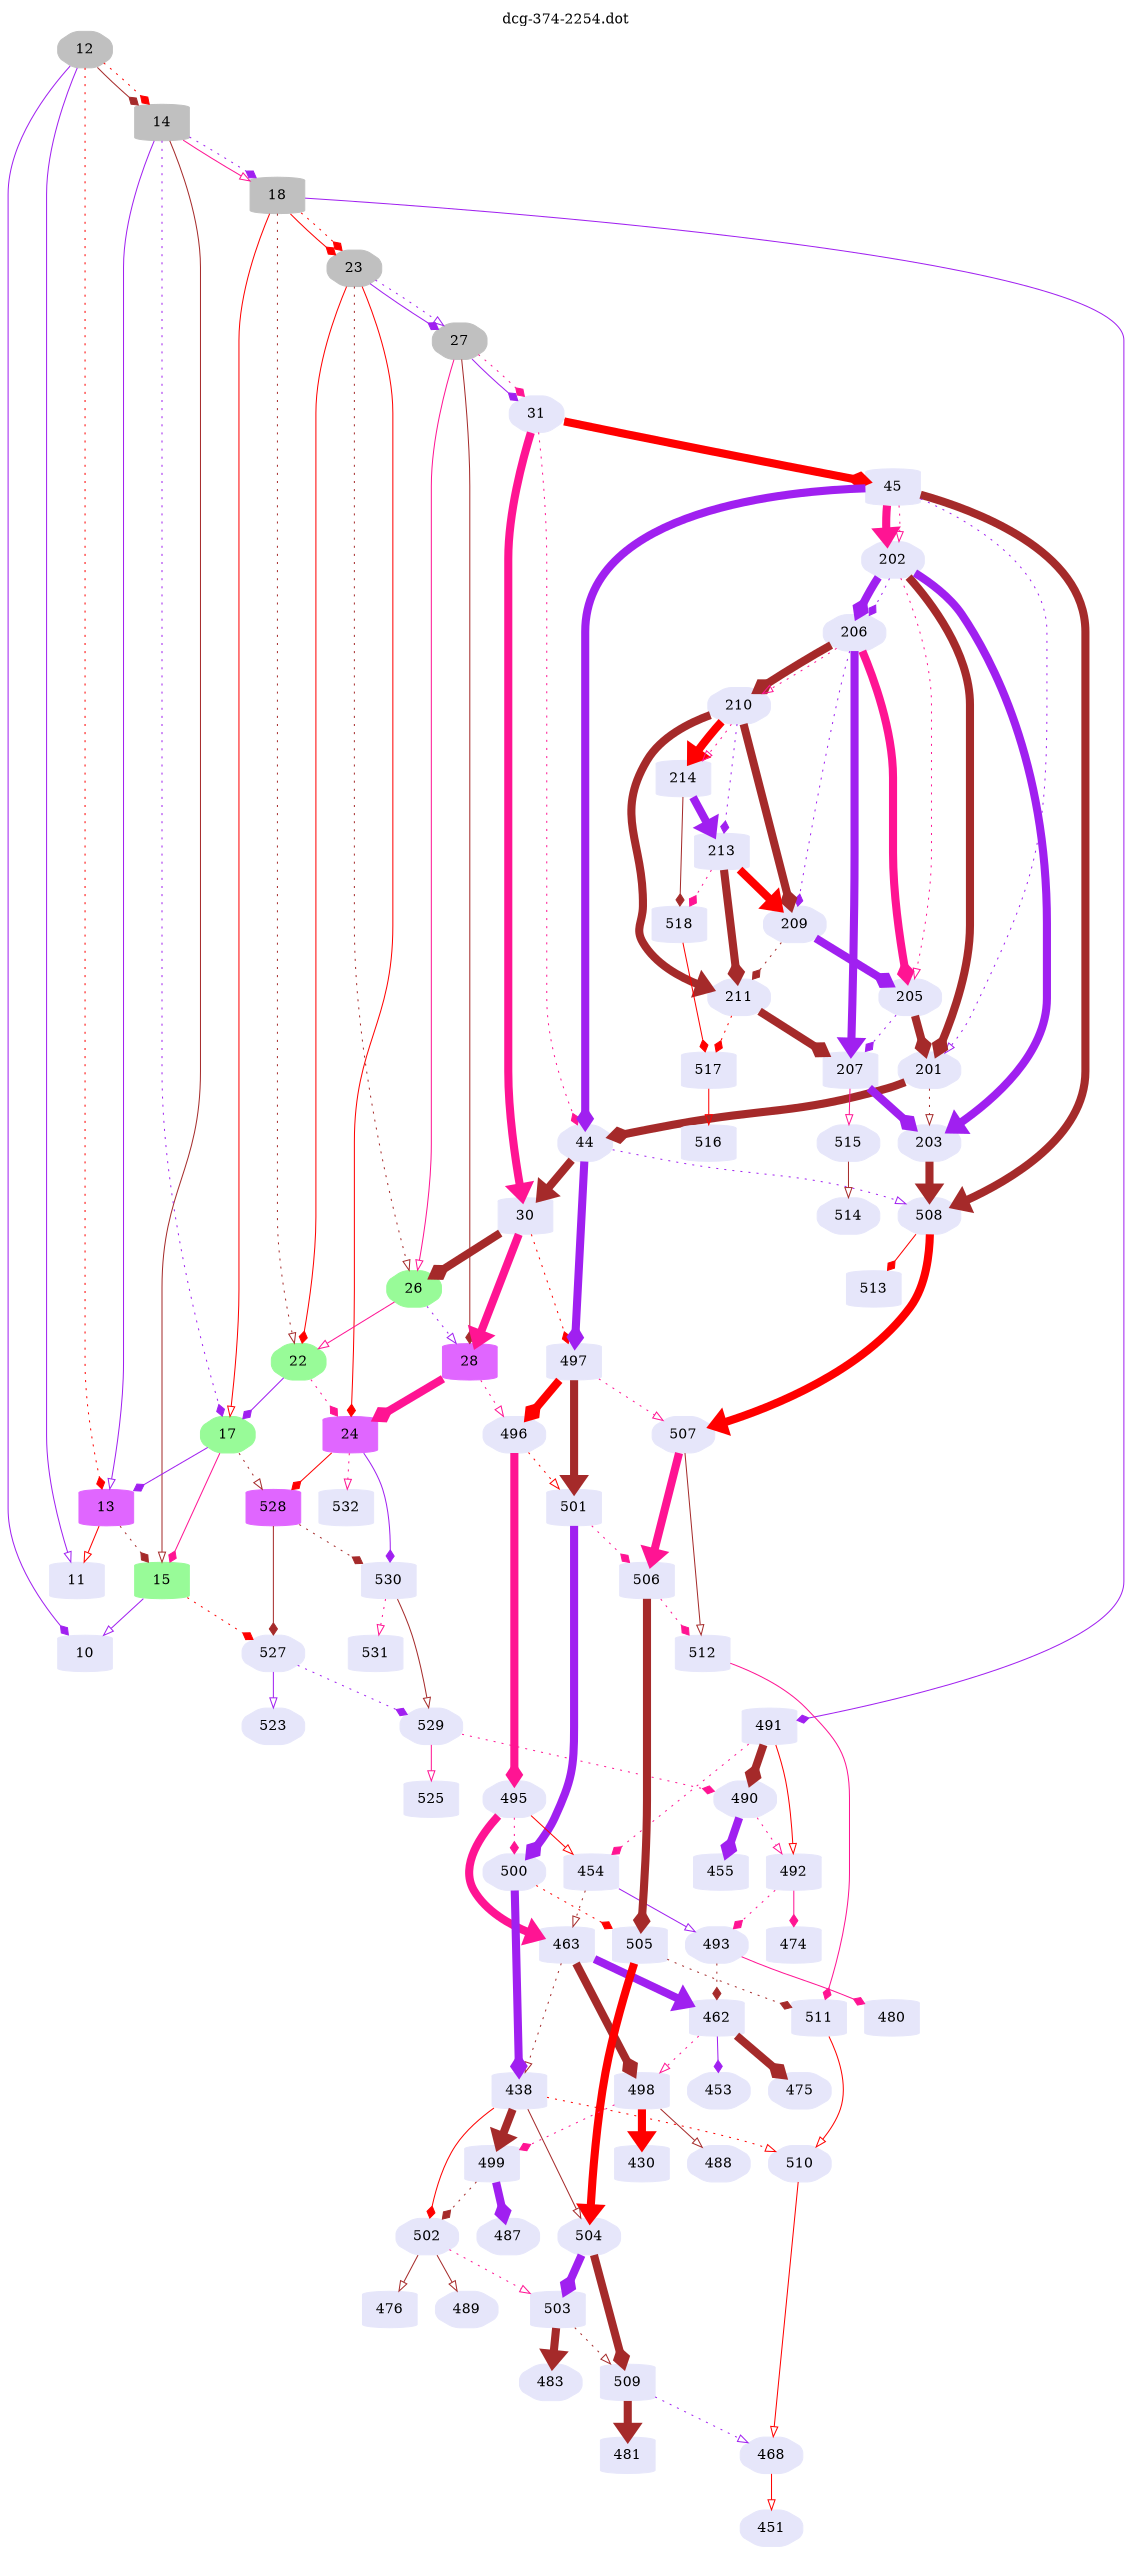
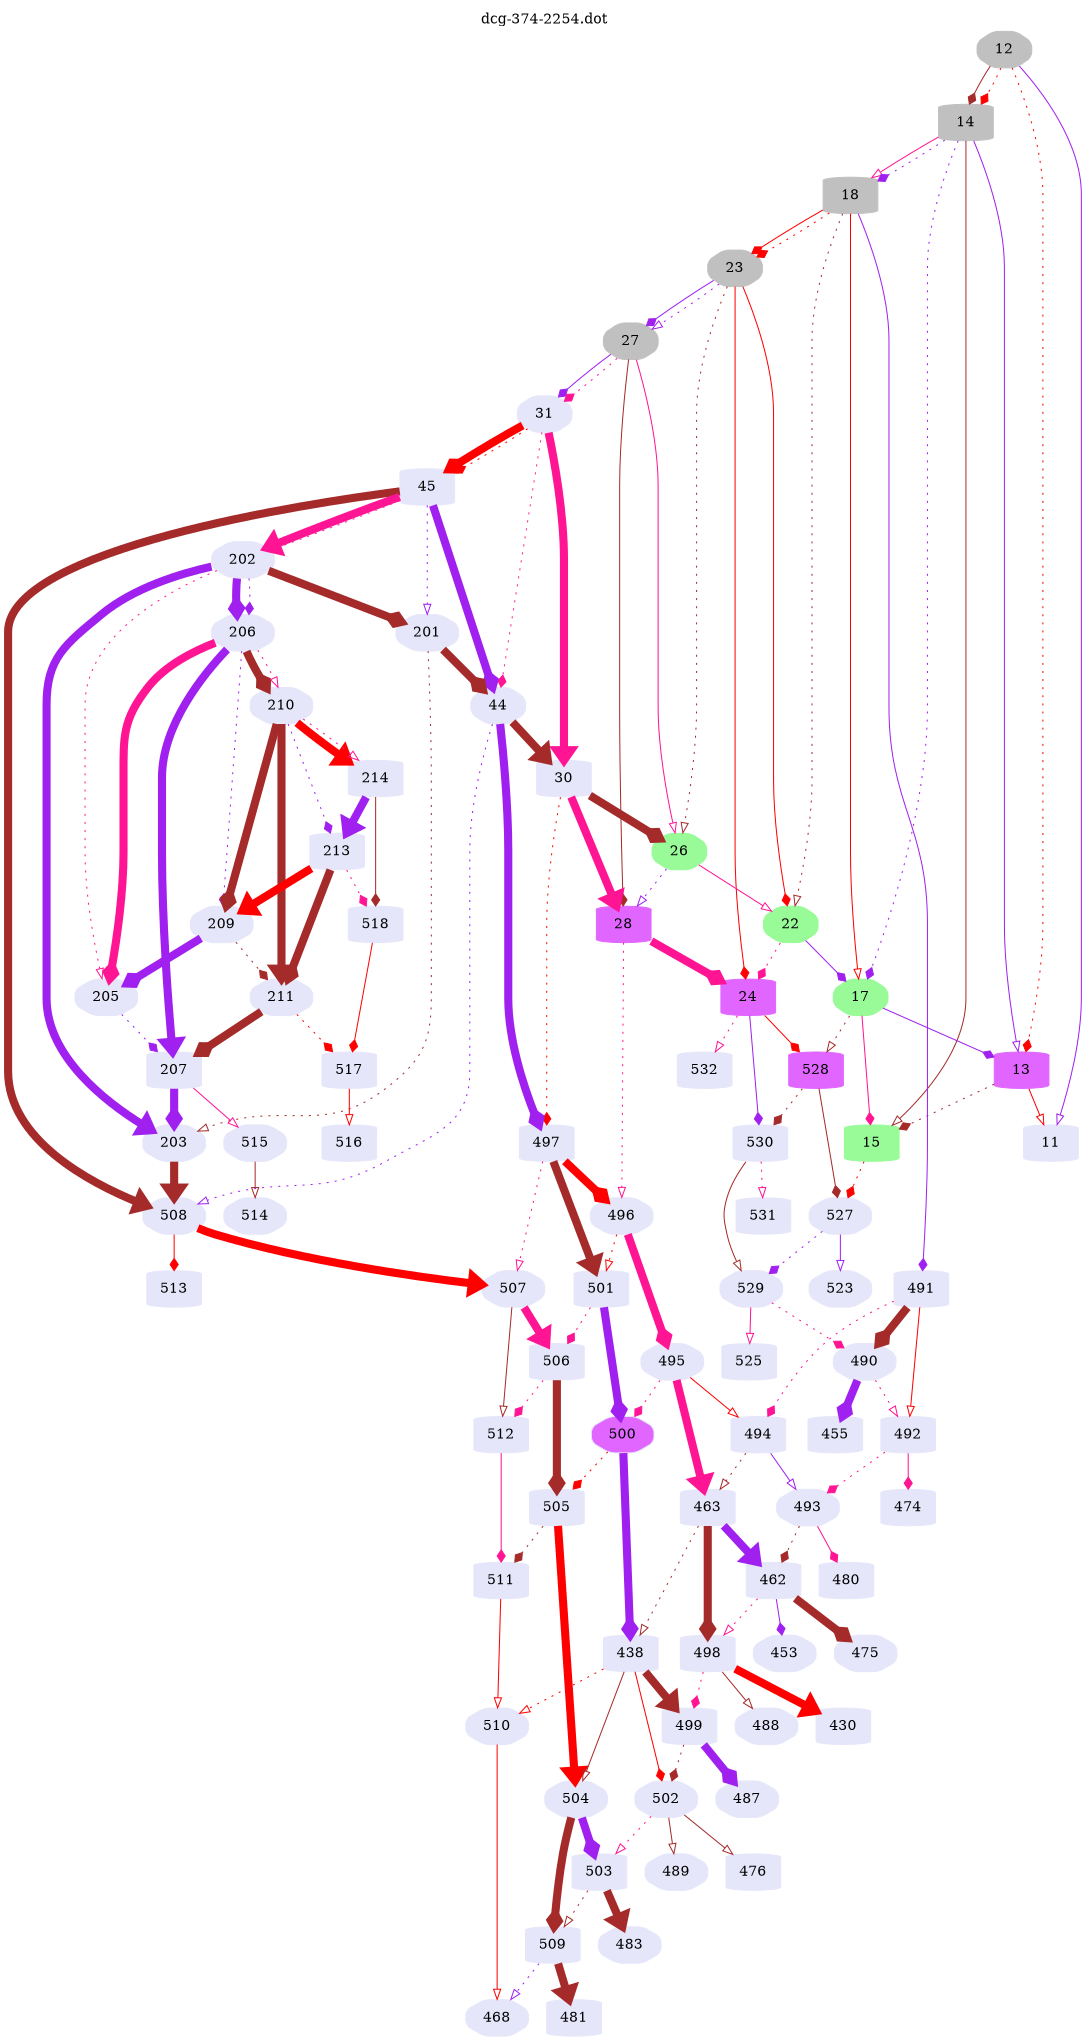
(918, 1028) -> none
(85, 1653) -> none
(514, 1872) -> (623, 1435)
(591, 1872) -> (758, 1435)
(772, 2528) -> none
